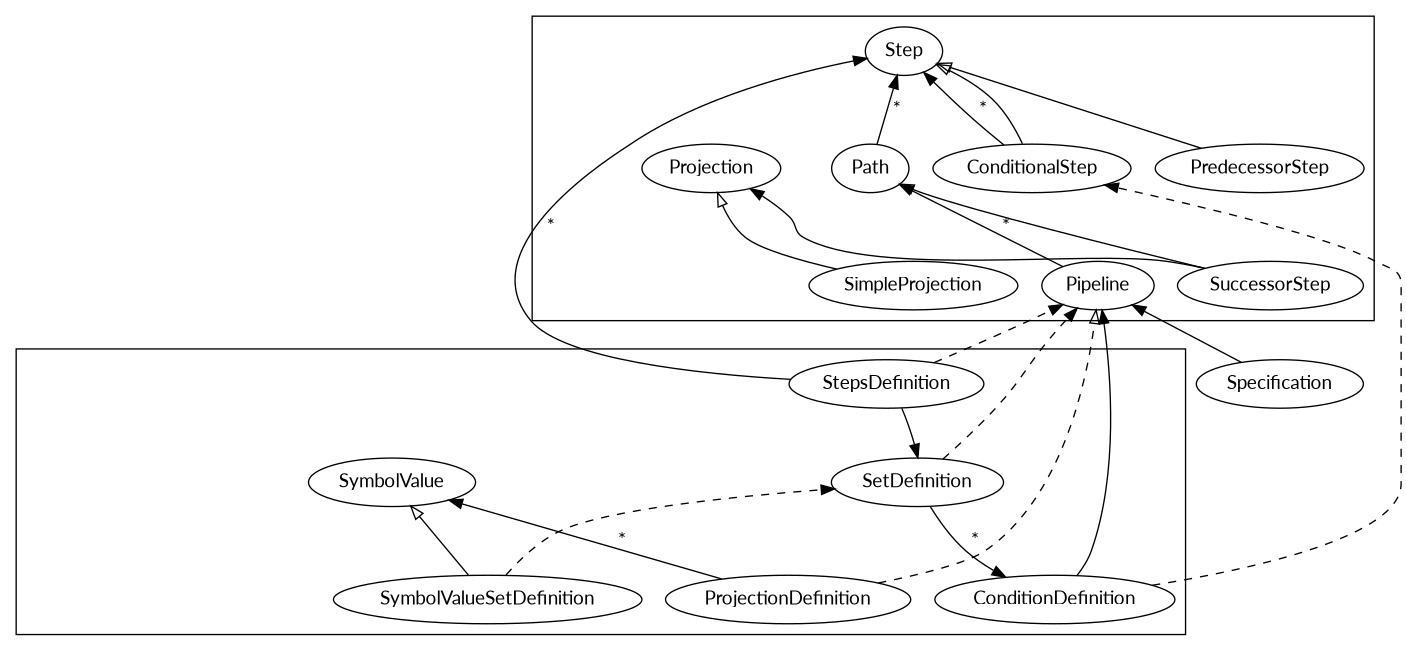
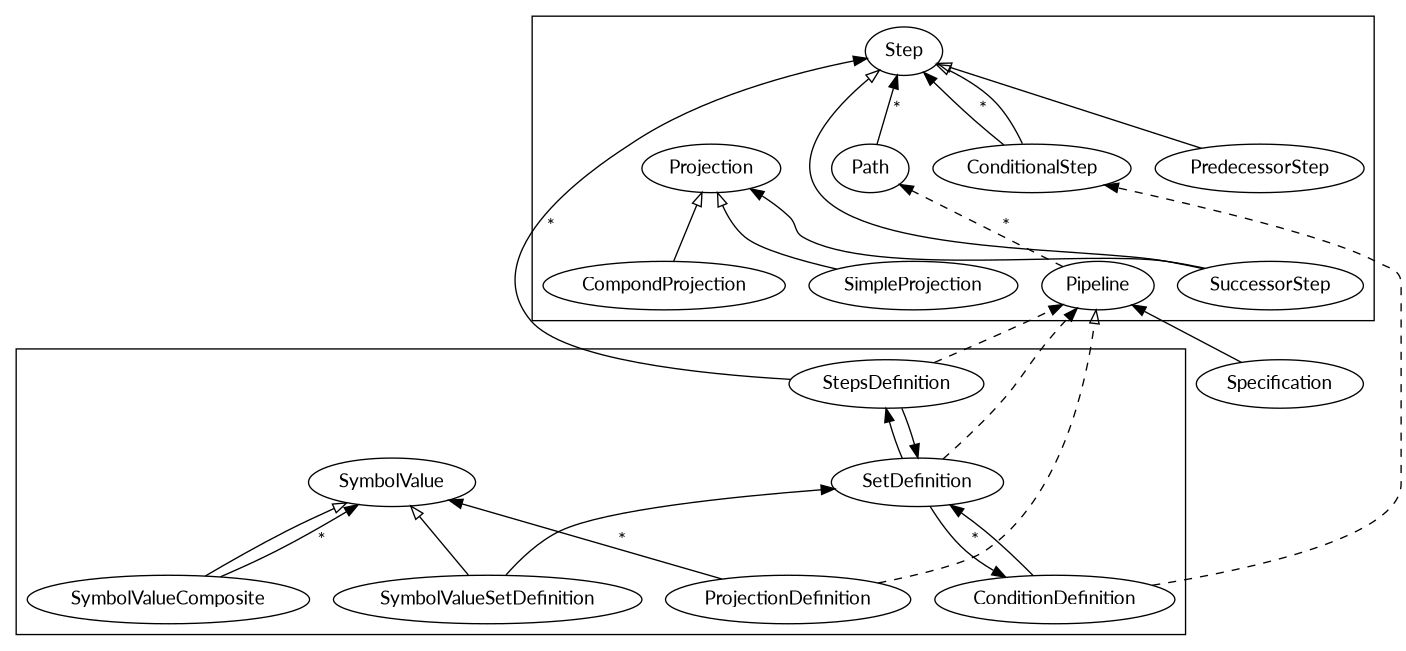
(987, 229) -> (987, 229)
(1058, 231) -> (939, 239)
none -> (664, 286)
none -> (895, 440)
(1109, 452) -> (1004, 547)
(655, 508) -> (655, 508)
none -> (168, 600)
